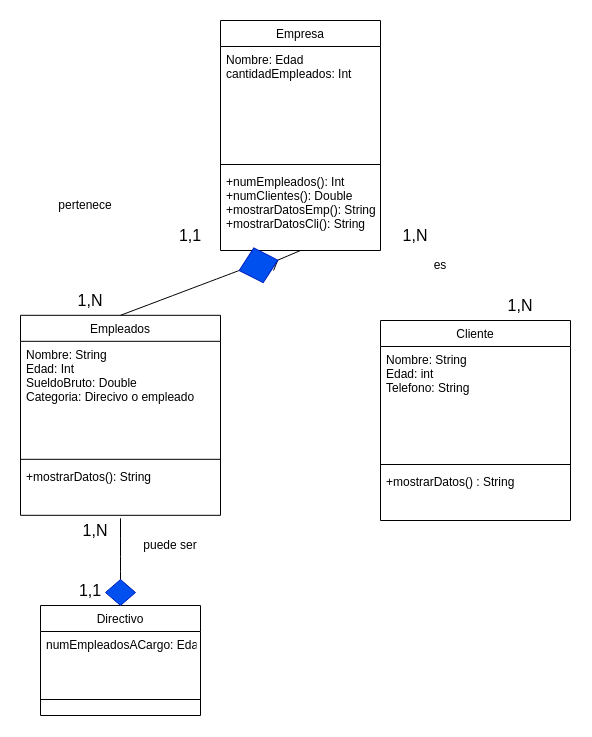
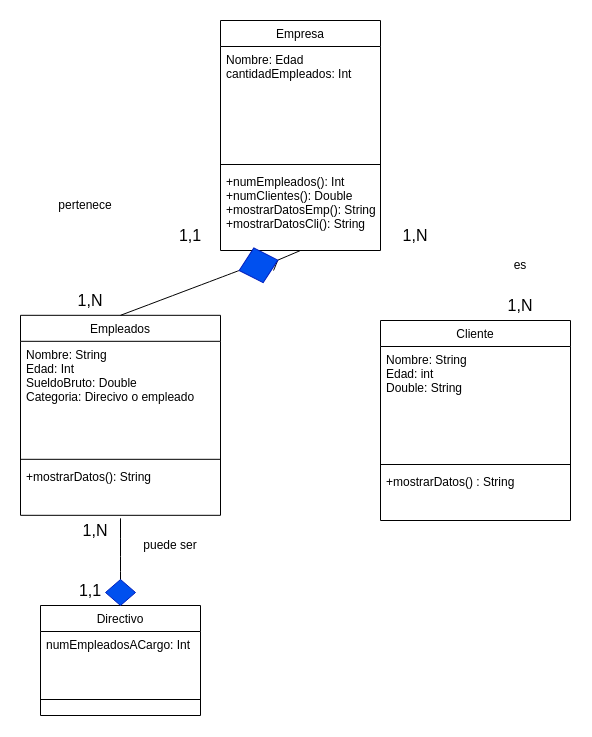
(441, 266) -> (521, 266)
(428, 360) -> (428, 360)
(122, 645) -> (119, 645)
